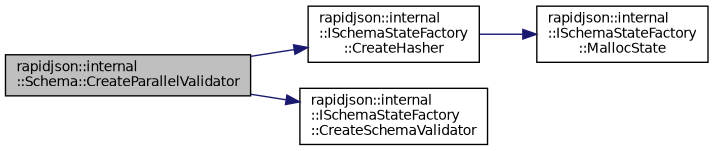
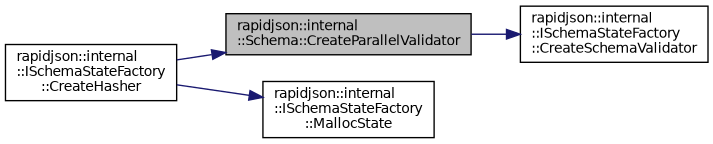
(272, 53) -> (194, 57)
